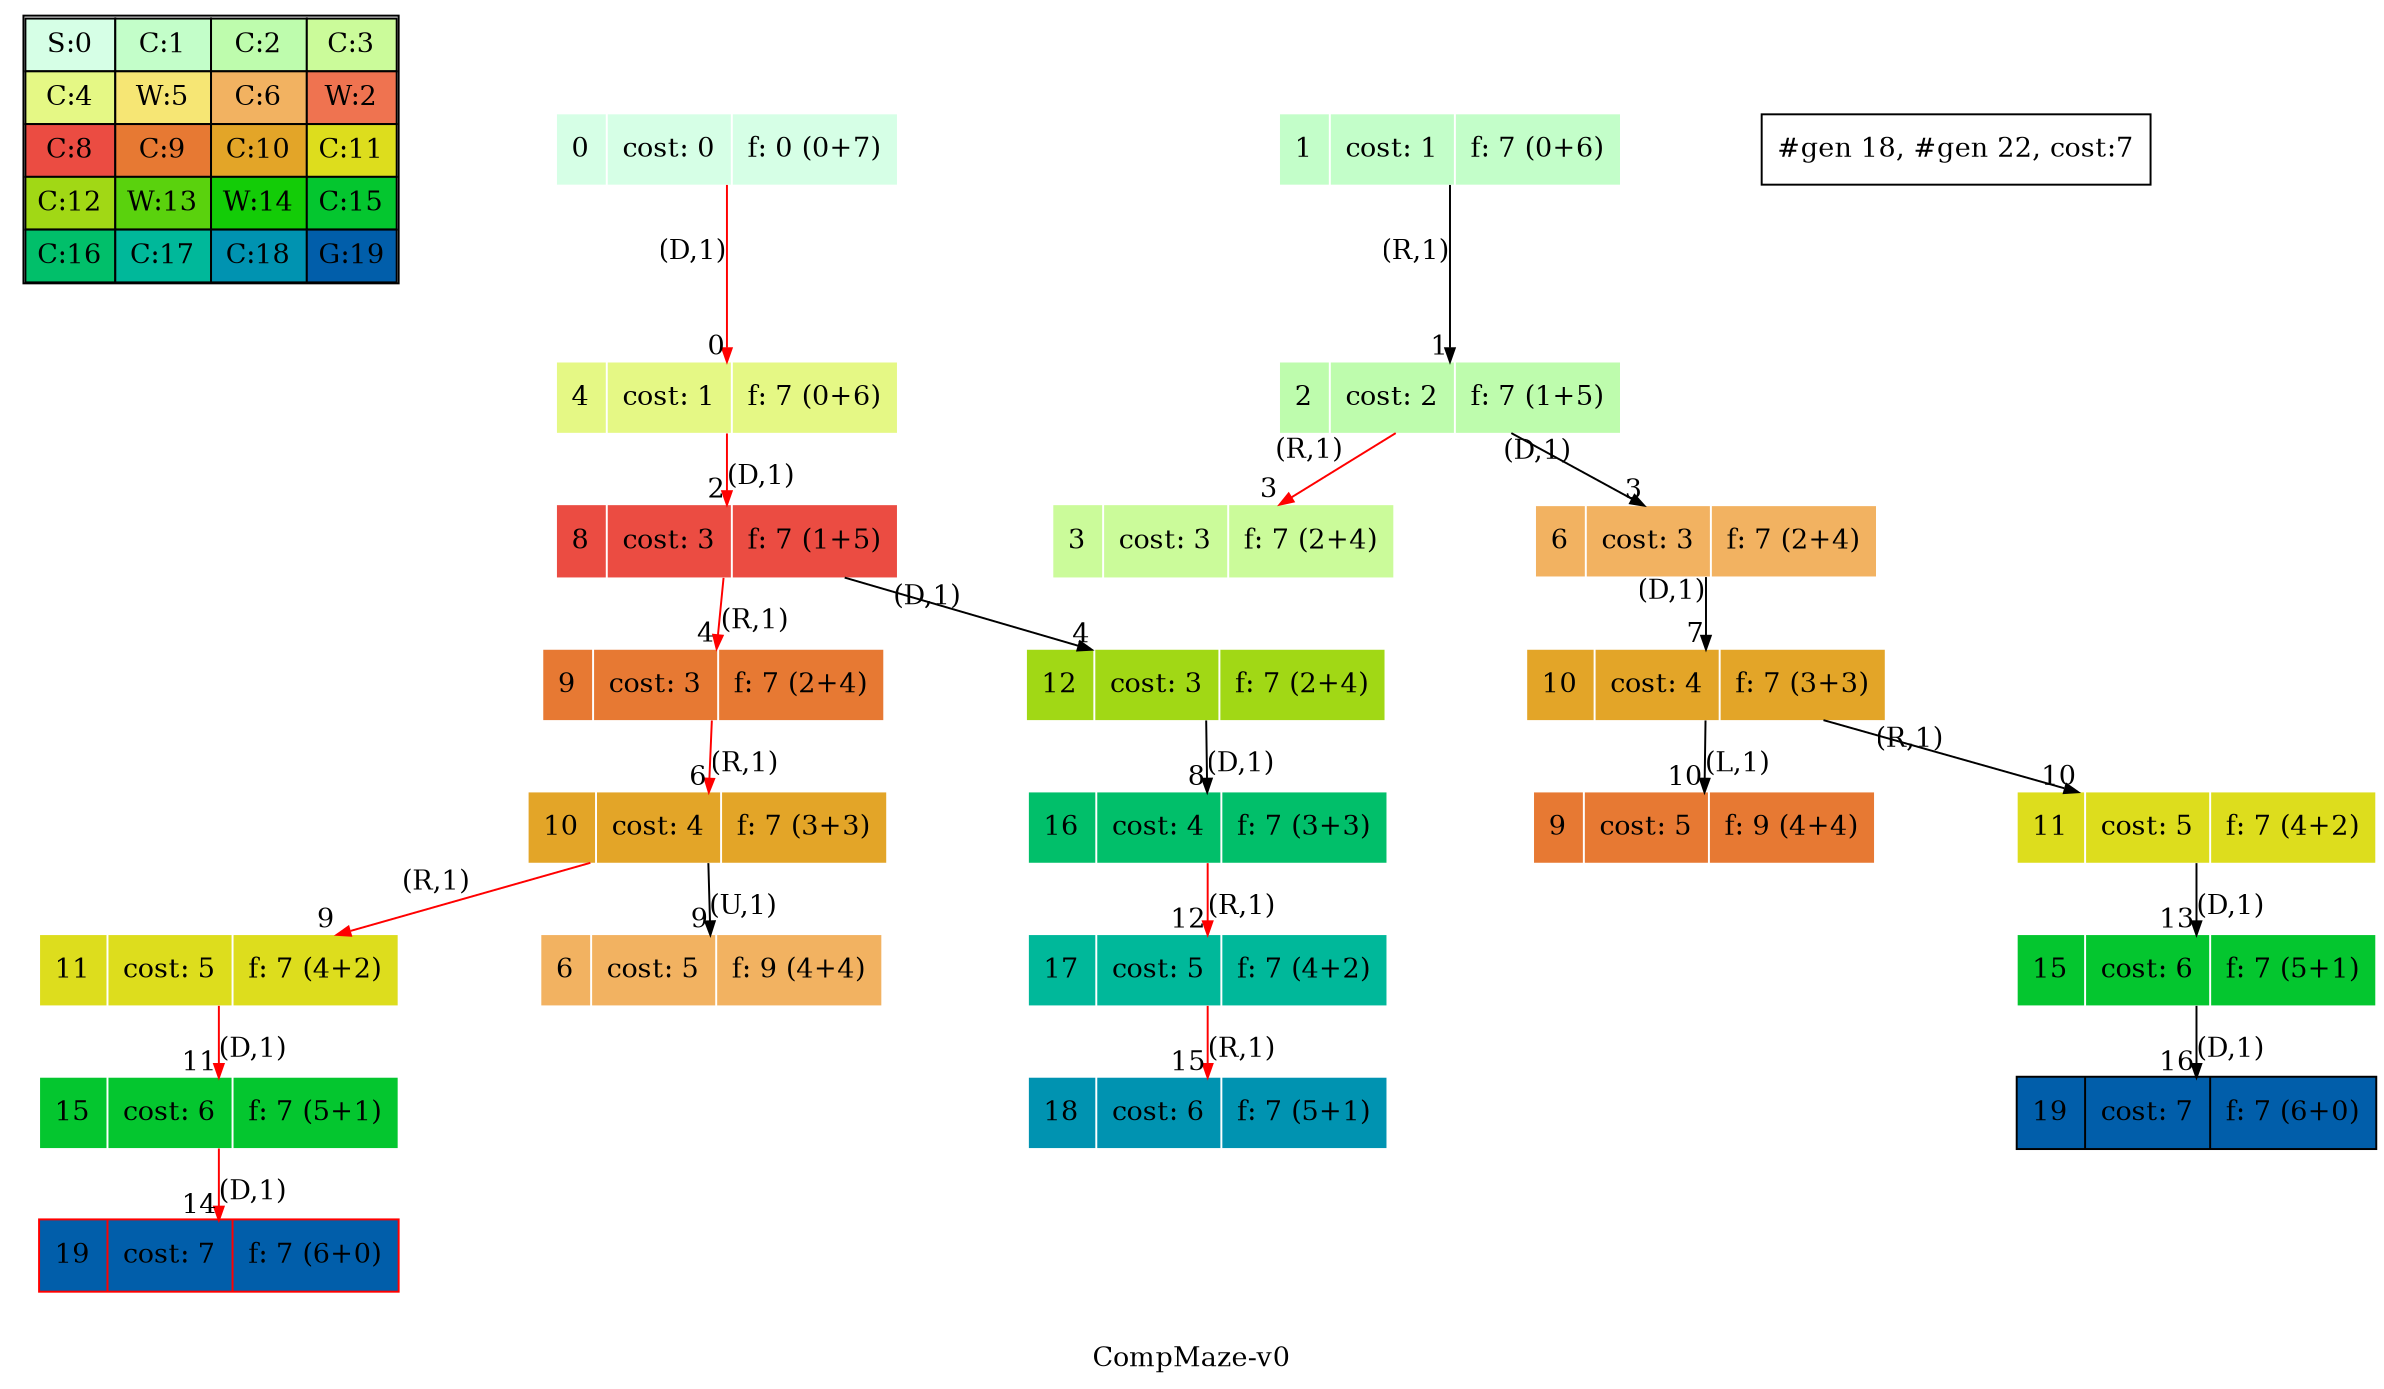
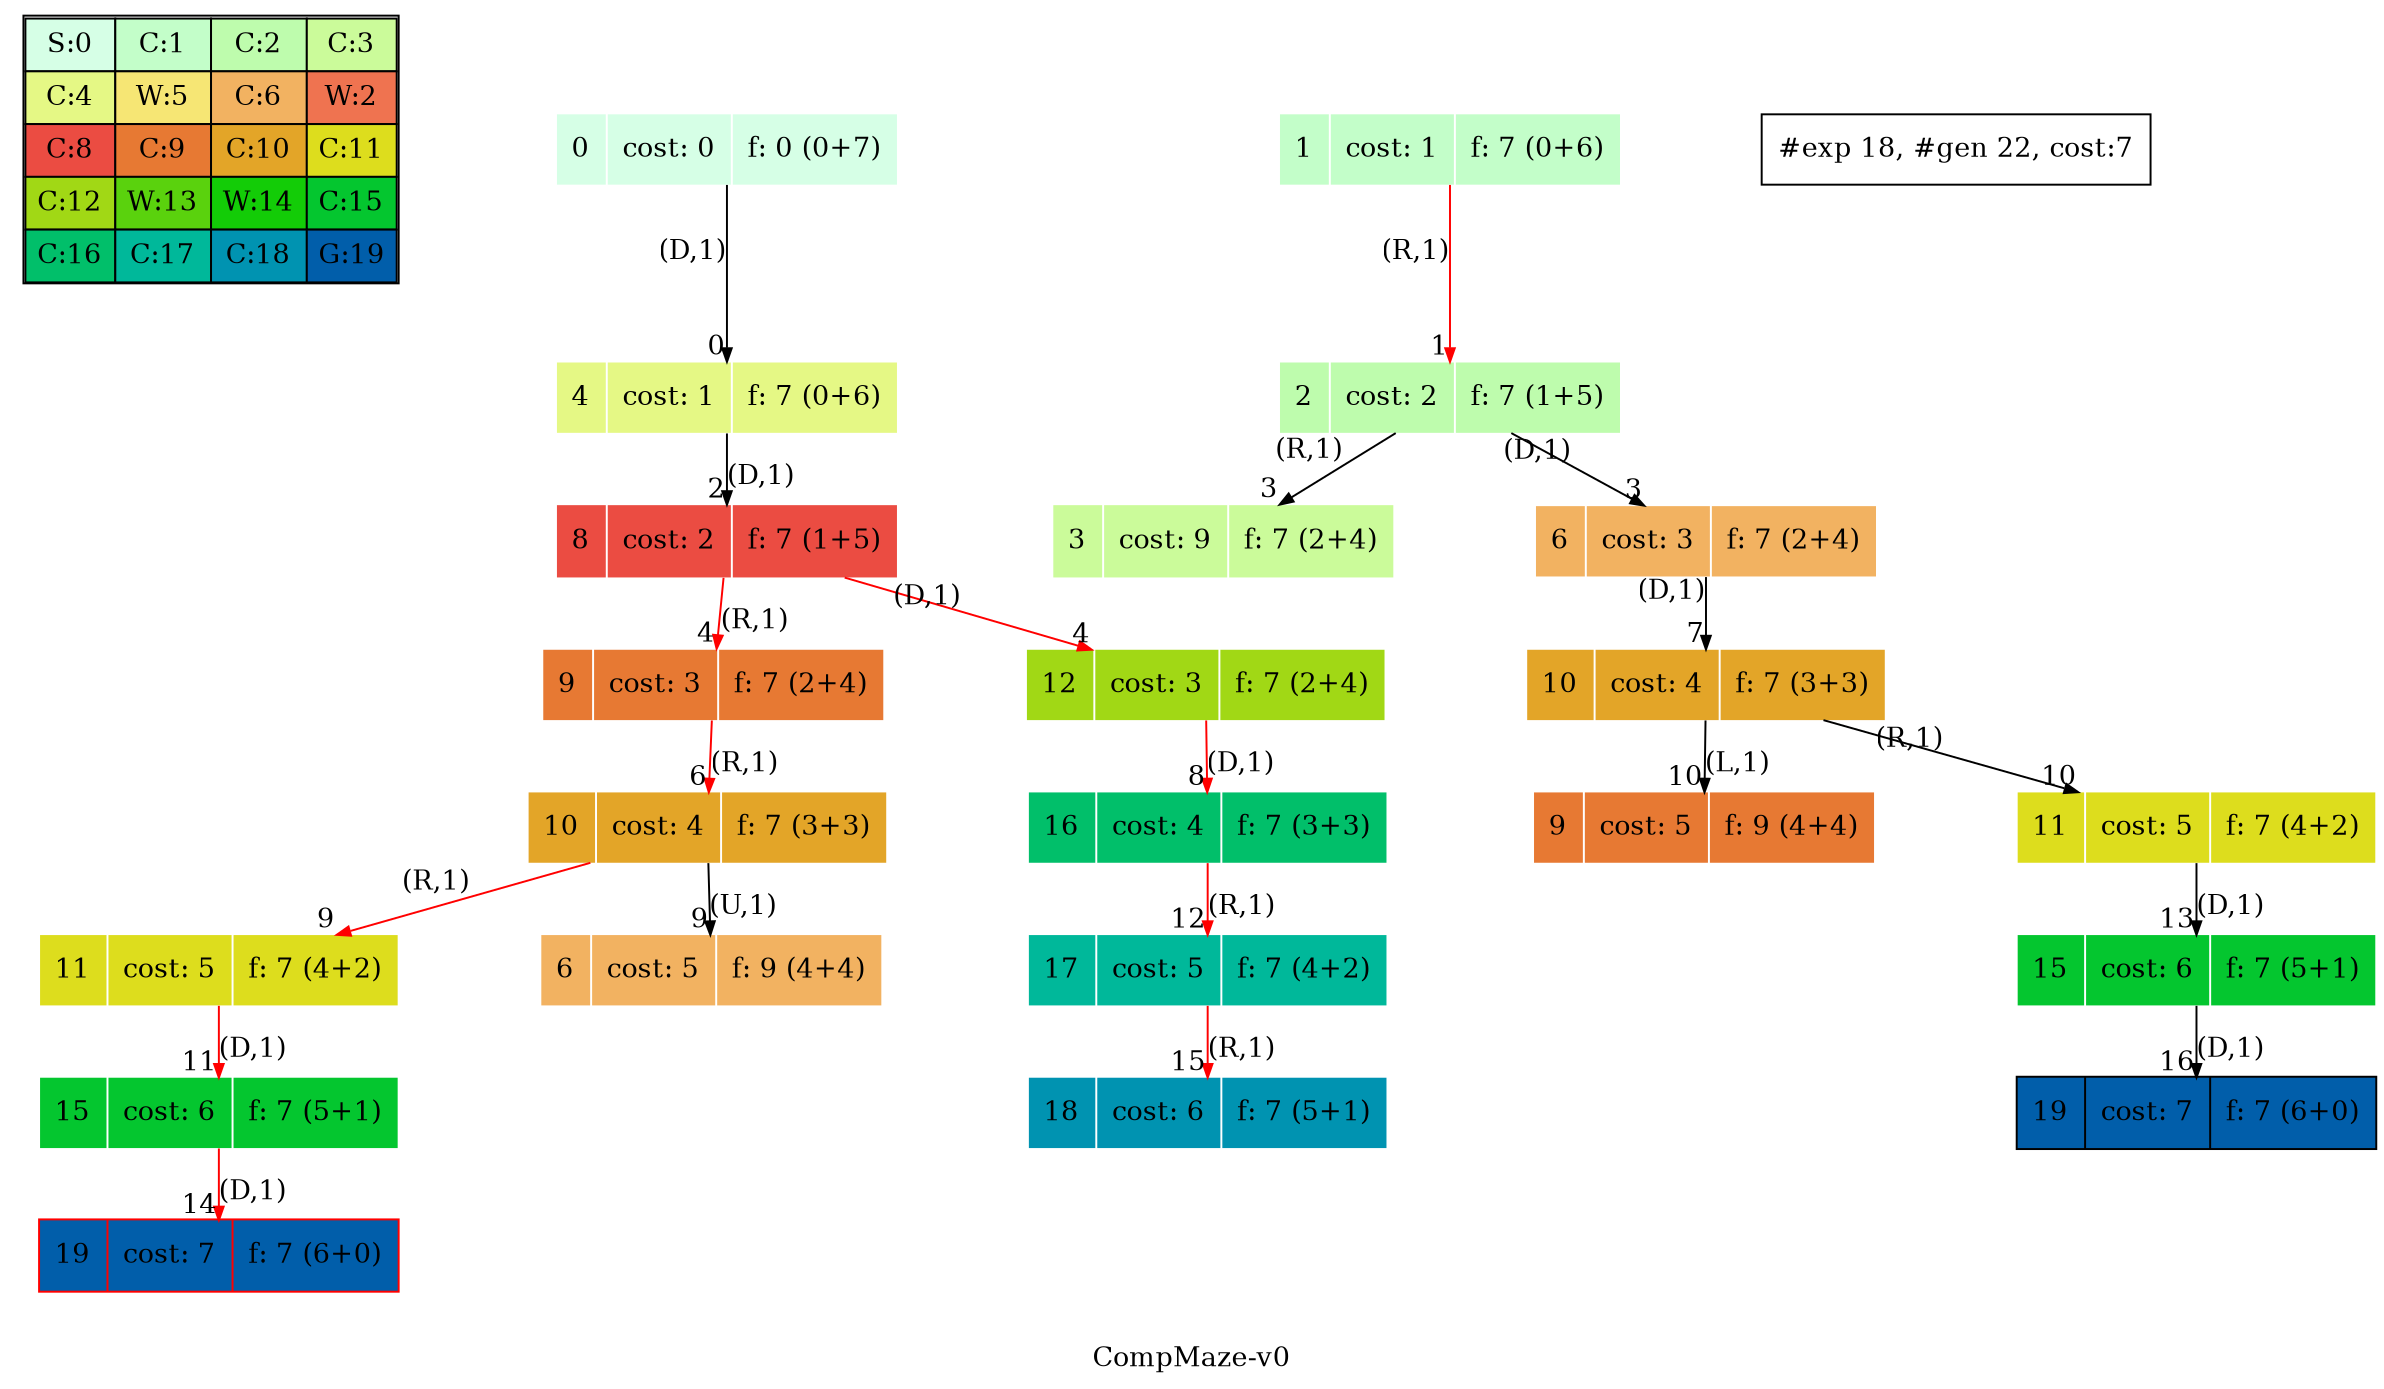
(1956, 149) -> (1956, 149)
(727, 266) -> (727, 266)
(1450, 266) -> (1450, 266)
(727, 462) -> (727, 462)
(1344, 465) -> (1344, 465)
(669, 540) -> (669, 540)
(1166, 540) -> (1166, 540)
(962, 612) -> (962, 612)
(1207, 749) -> (1207, 749)
